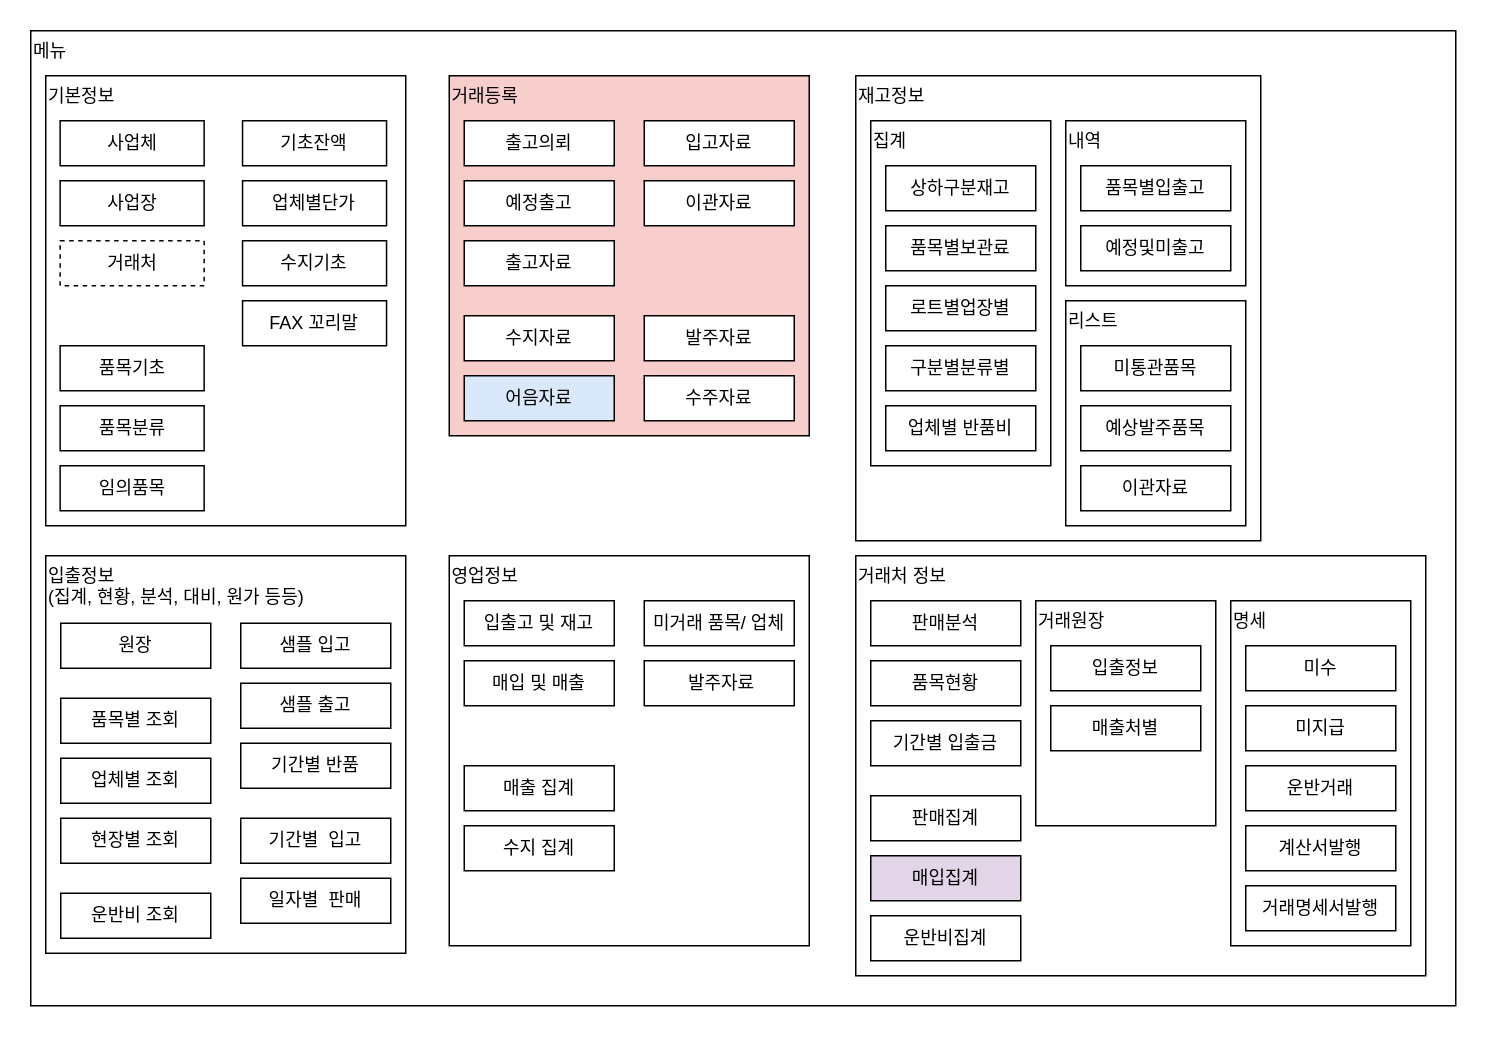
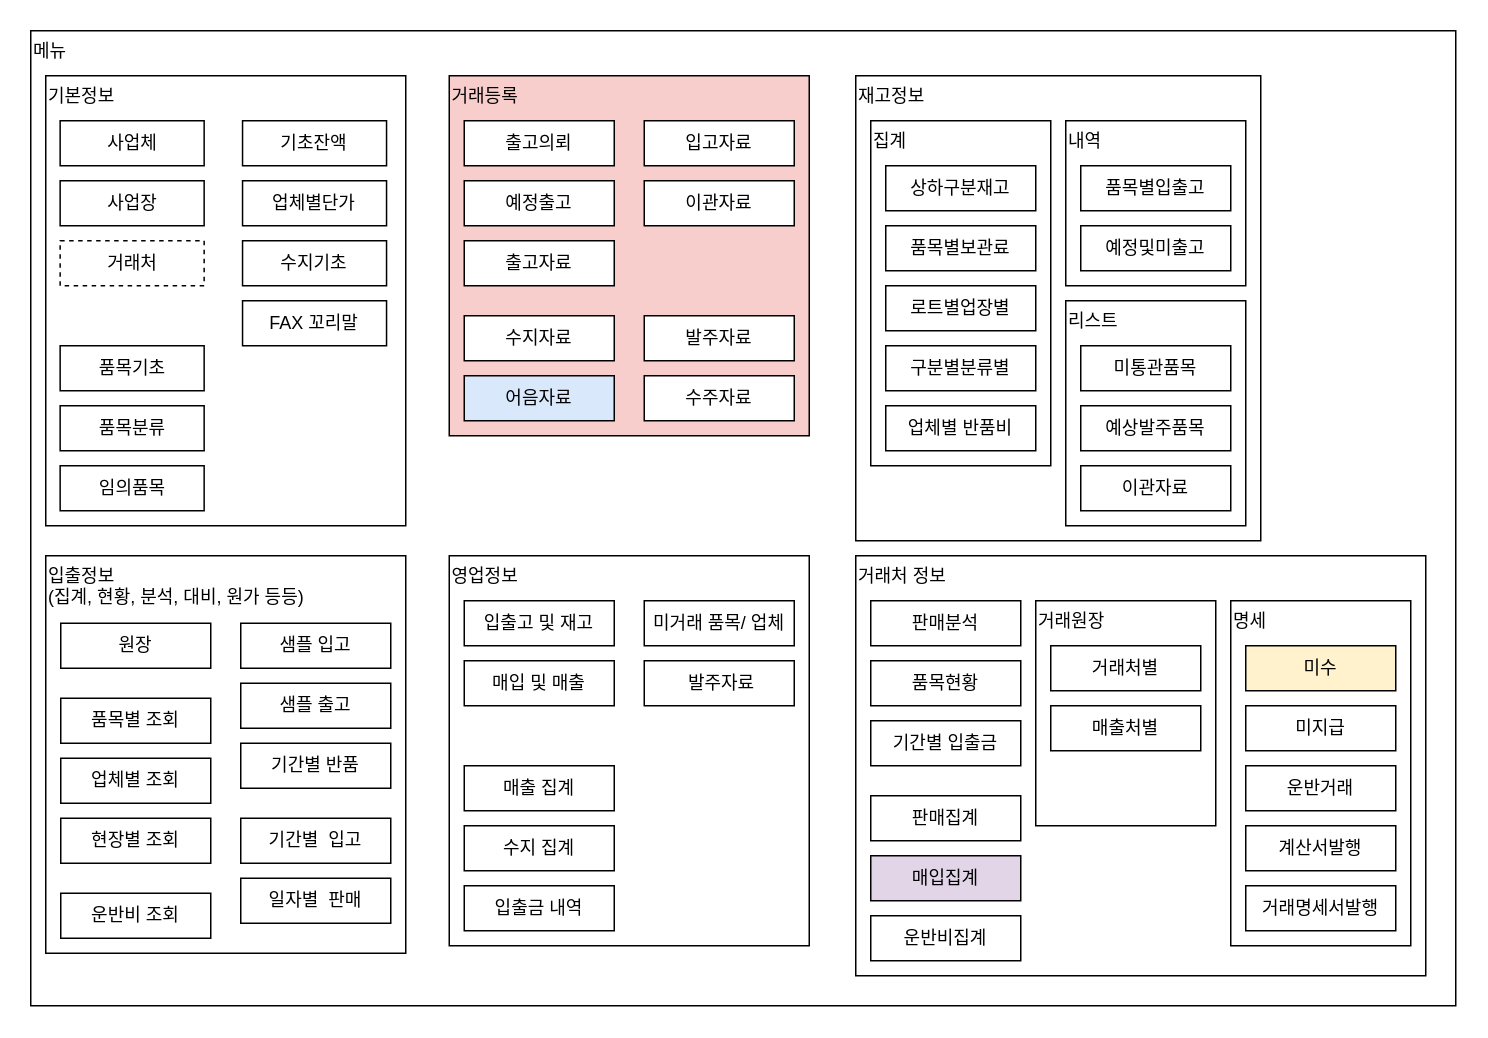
(1126, 668) -> (1126, 668)
(1321, 668) -> (1321, 668)
none -> (539, 908)
